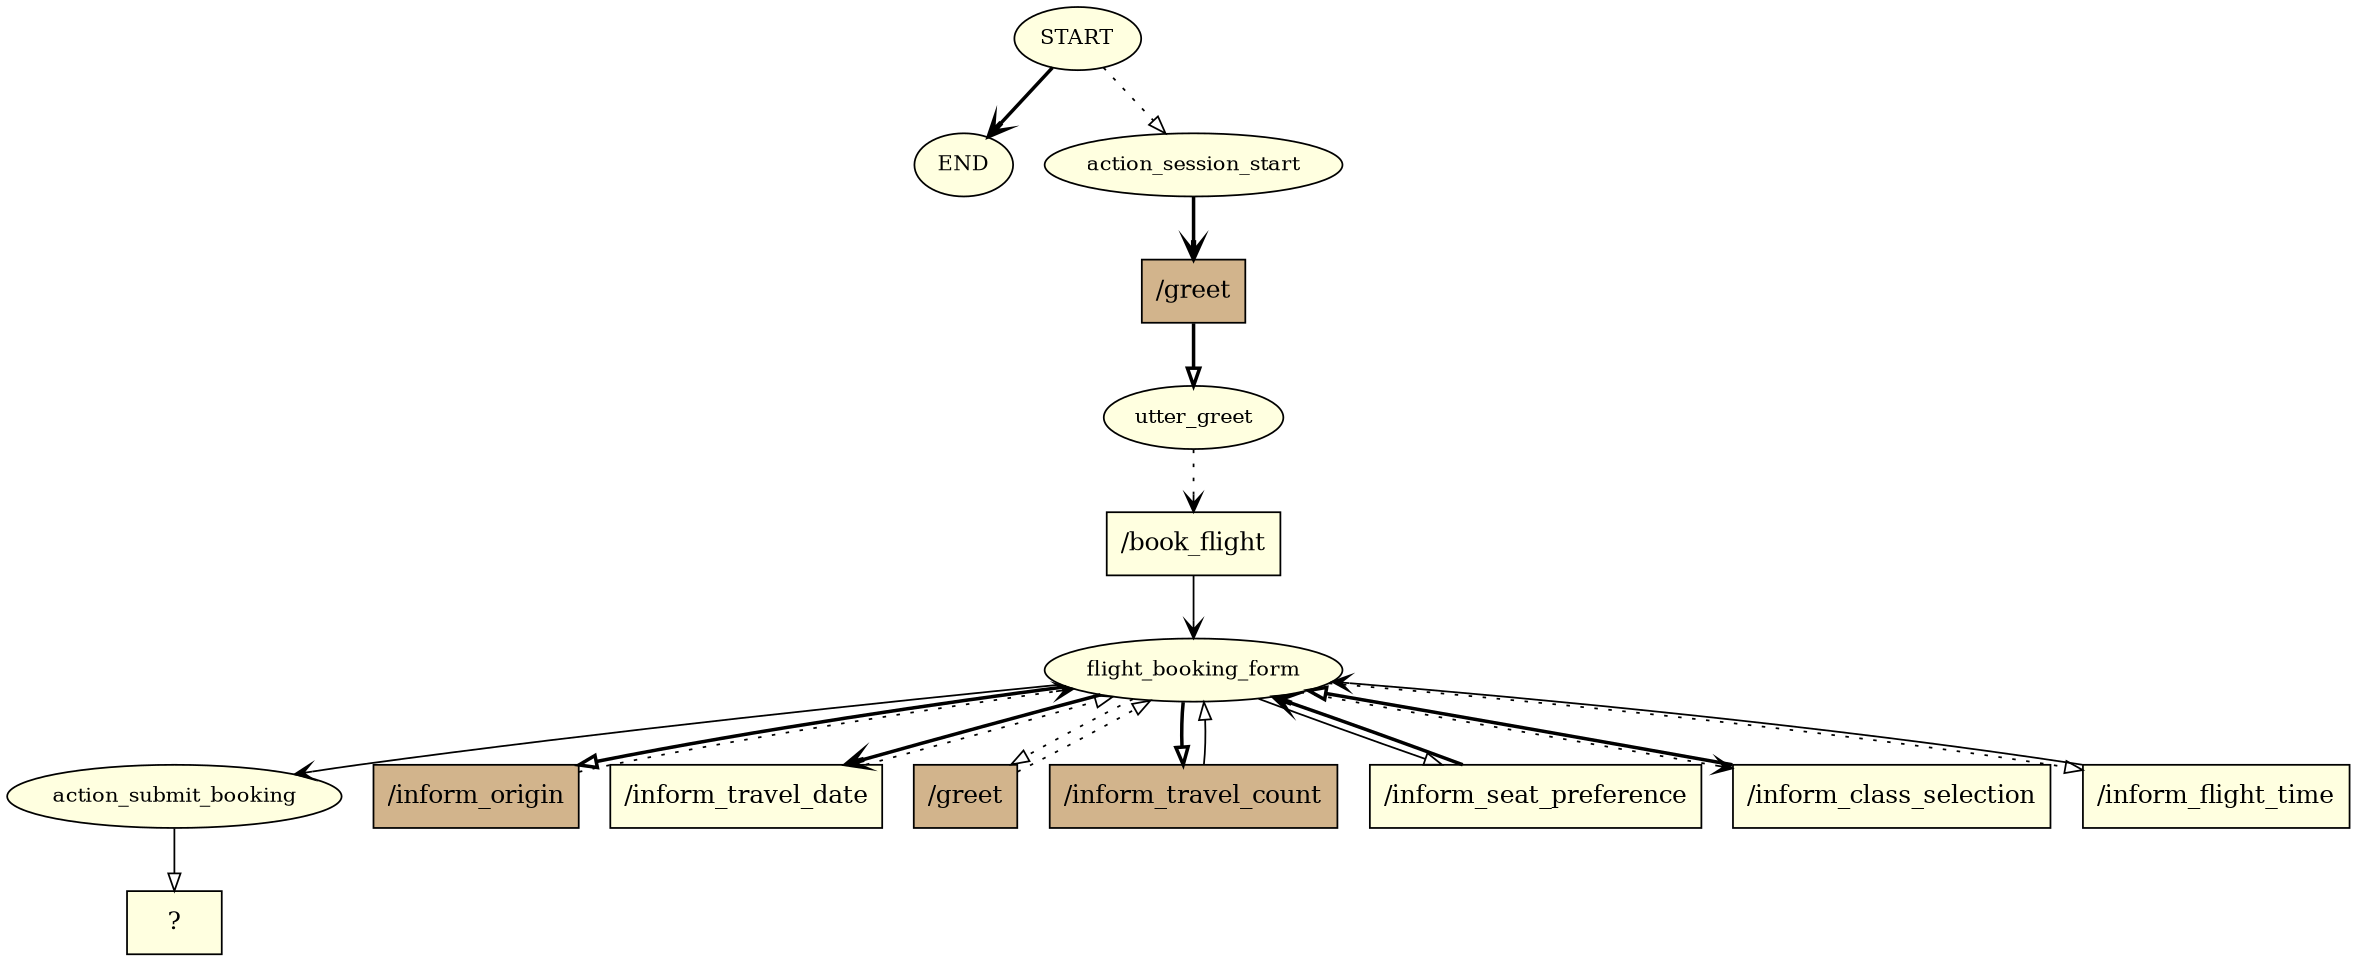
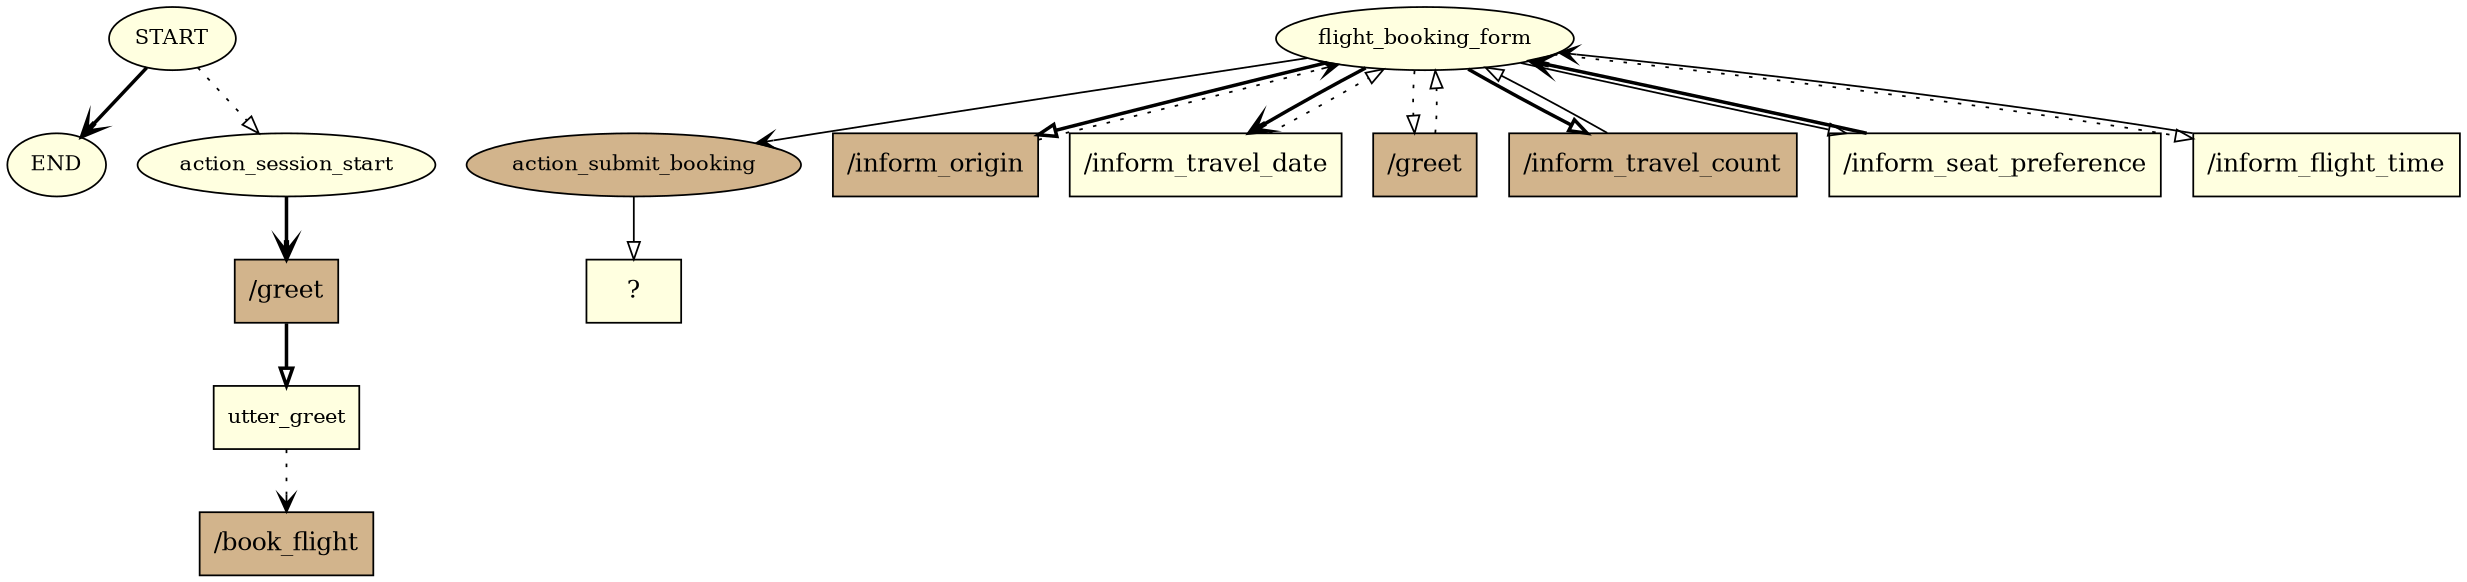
(1194, 417) -> (286, 417)
(1194, 544) -> (286, 544)
(1194, 598) -> none
(174, 796) -> (634, 165)
(1892, 796) -> none
